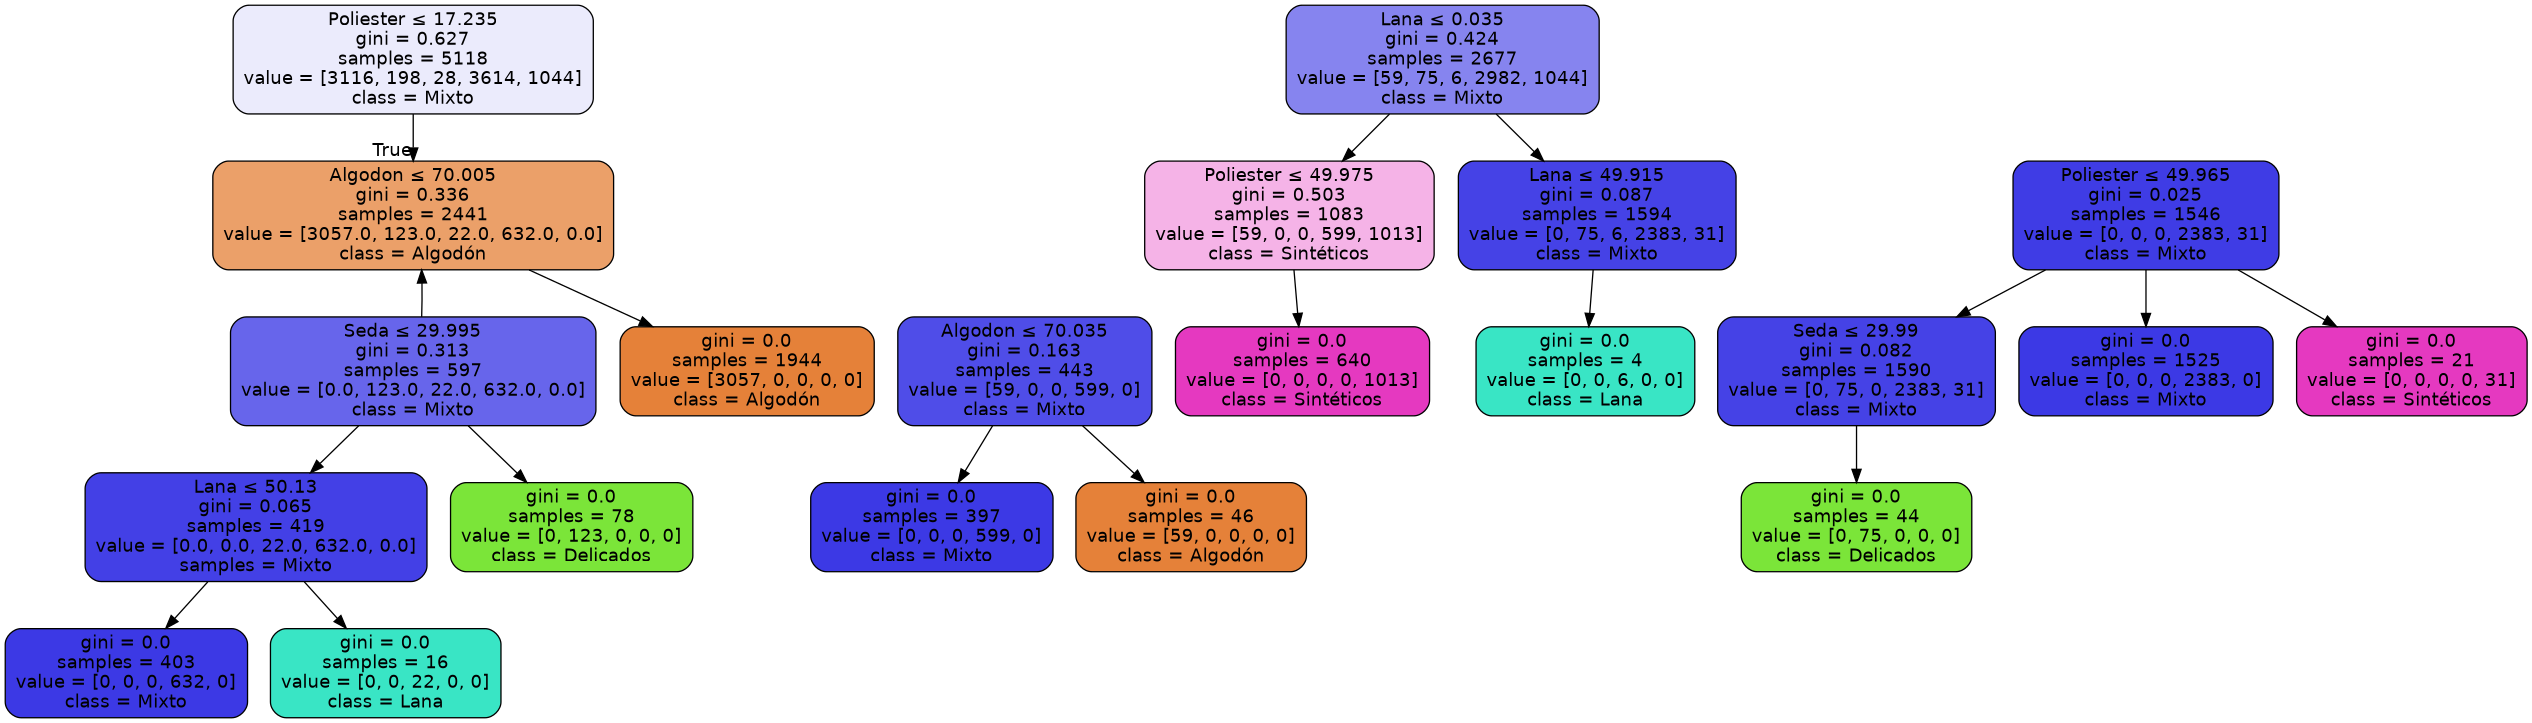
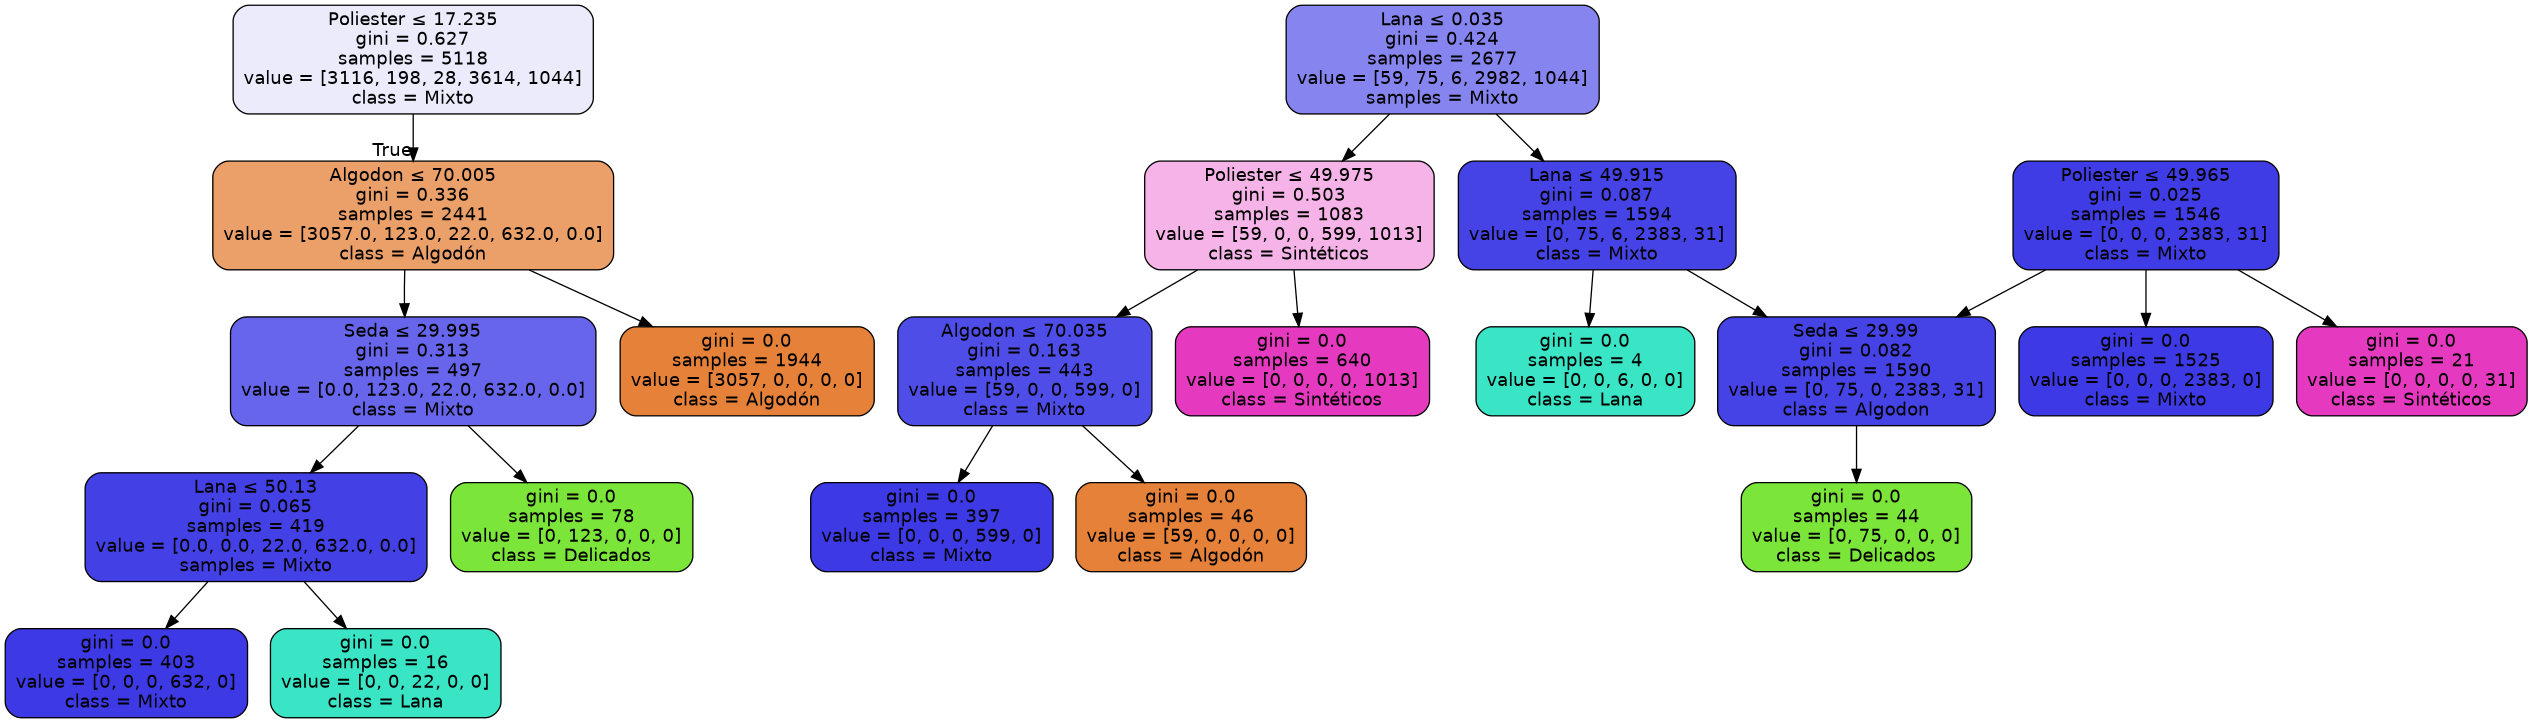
(1443, 98) -> (1443, 98)
none -> (1163, 290)
none -> (1721, 290)
(422, 300) -> (404, 287)
(413, 371) -> (413, 371)
(1857, 410) -> (1857, 410)
